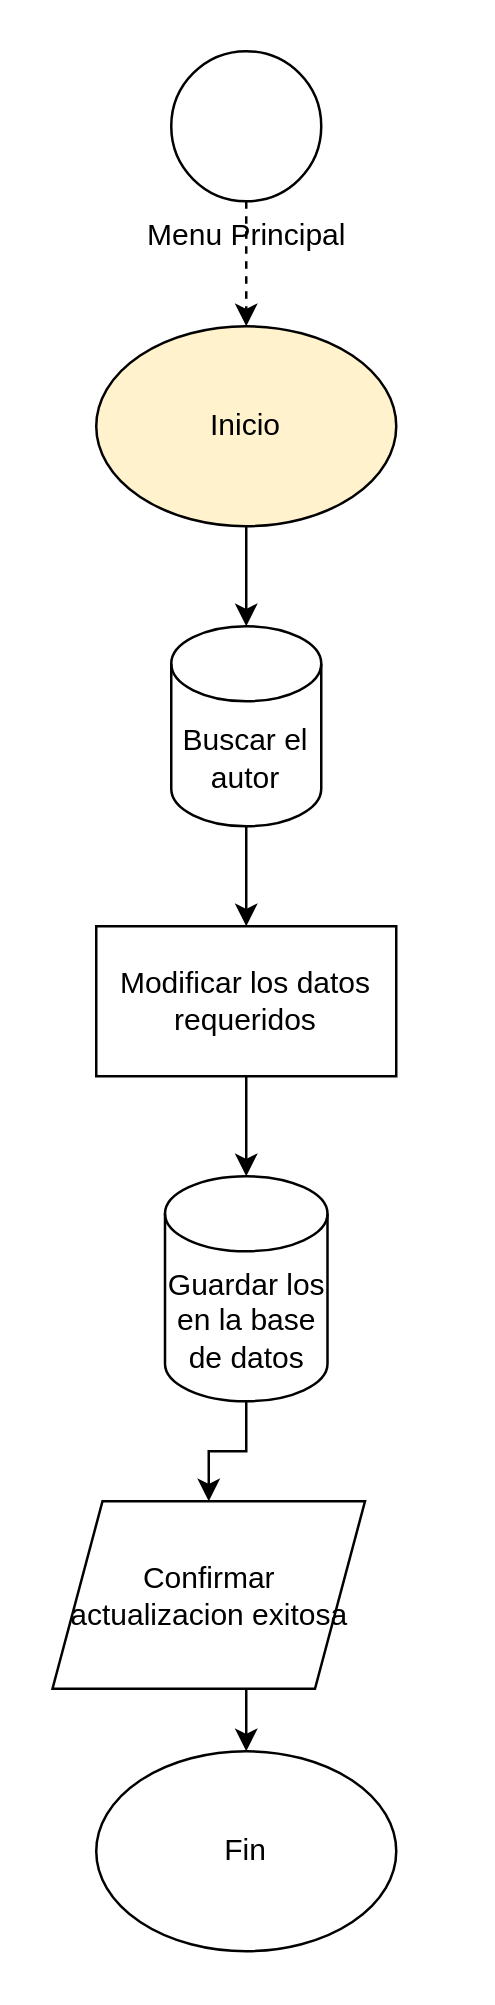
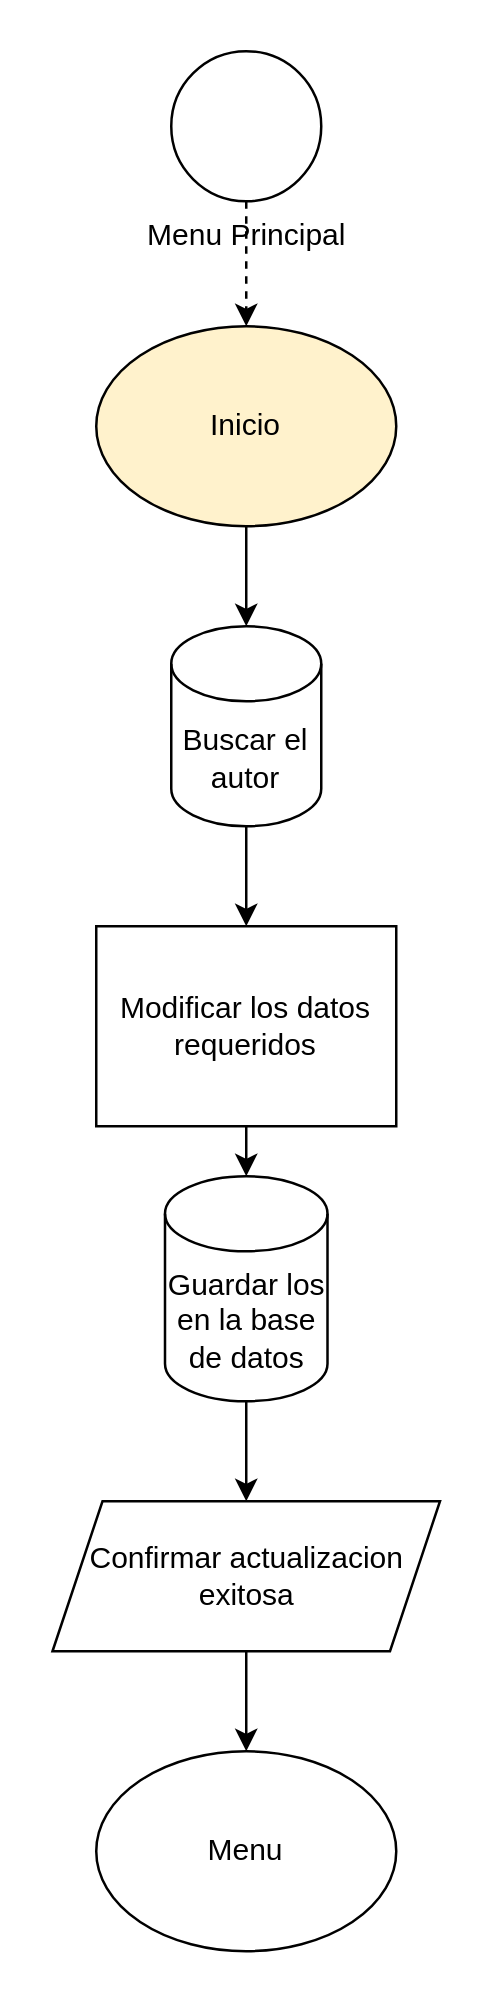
(246, 1001) -> (246, 1026)
(209, 1595) -> (246, 1576)
(246, 1851) -> (246, 1851)
